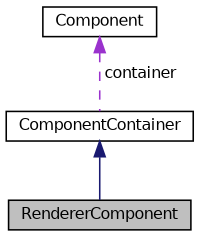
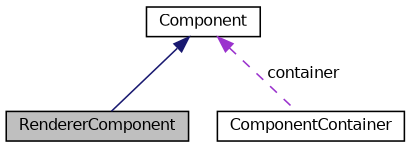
(100, 179) -> (144, 80)
